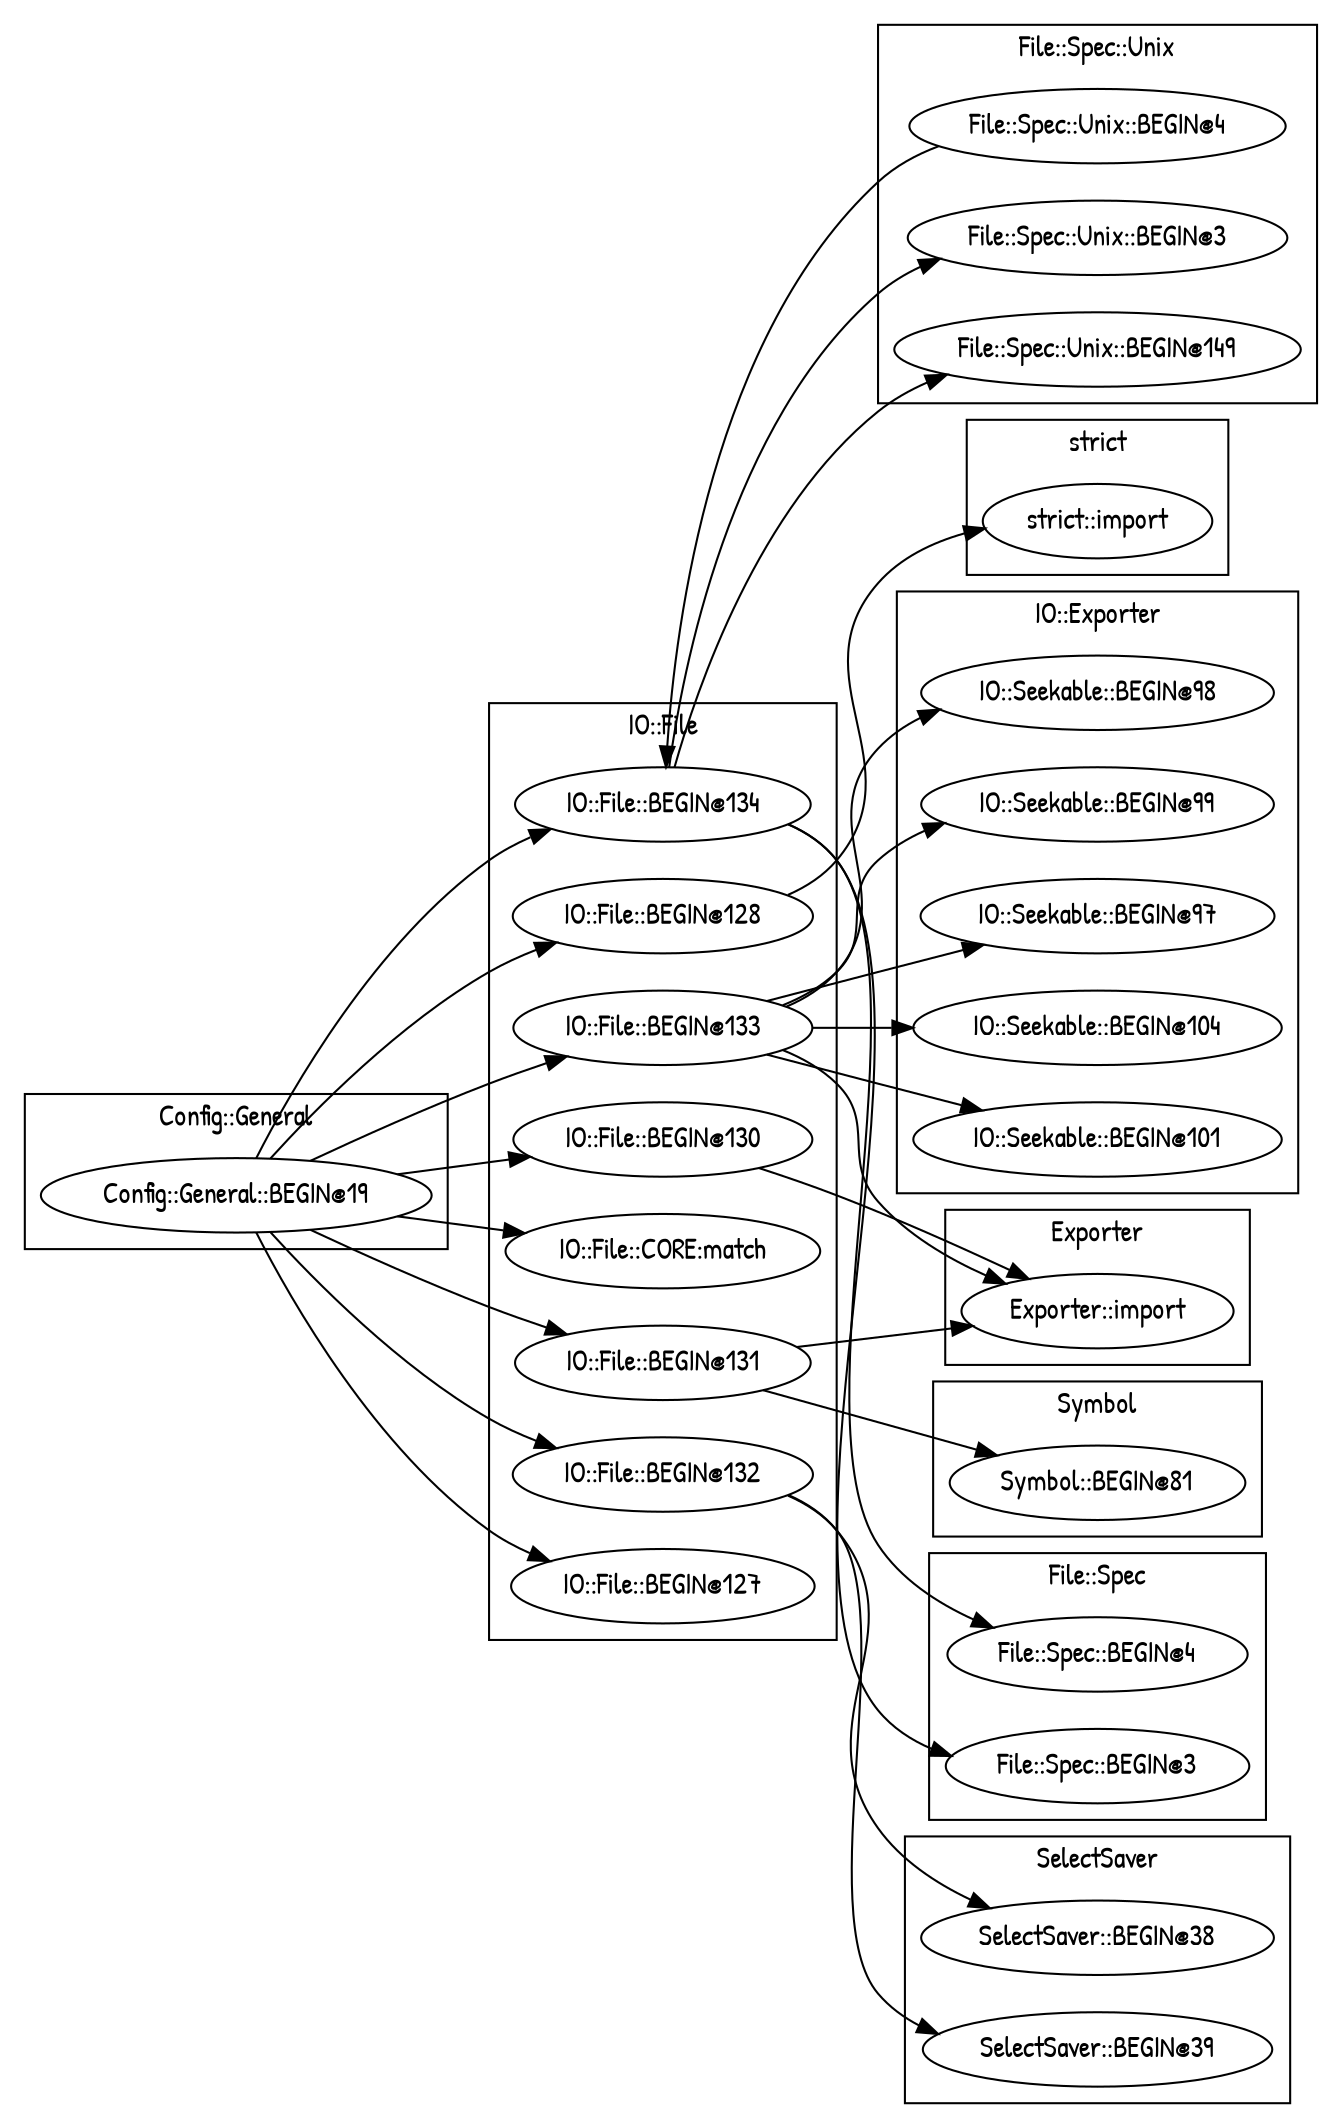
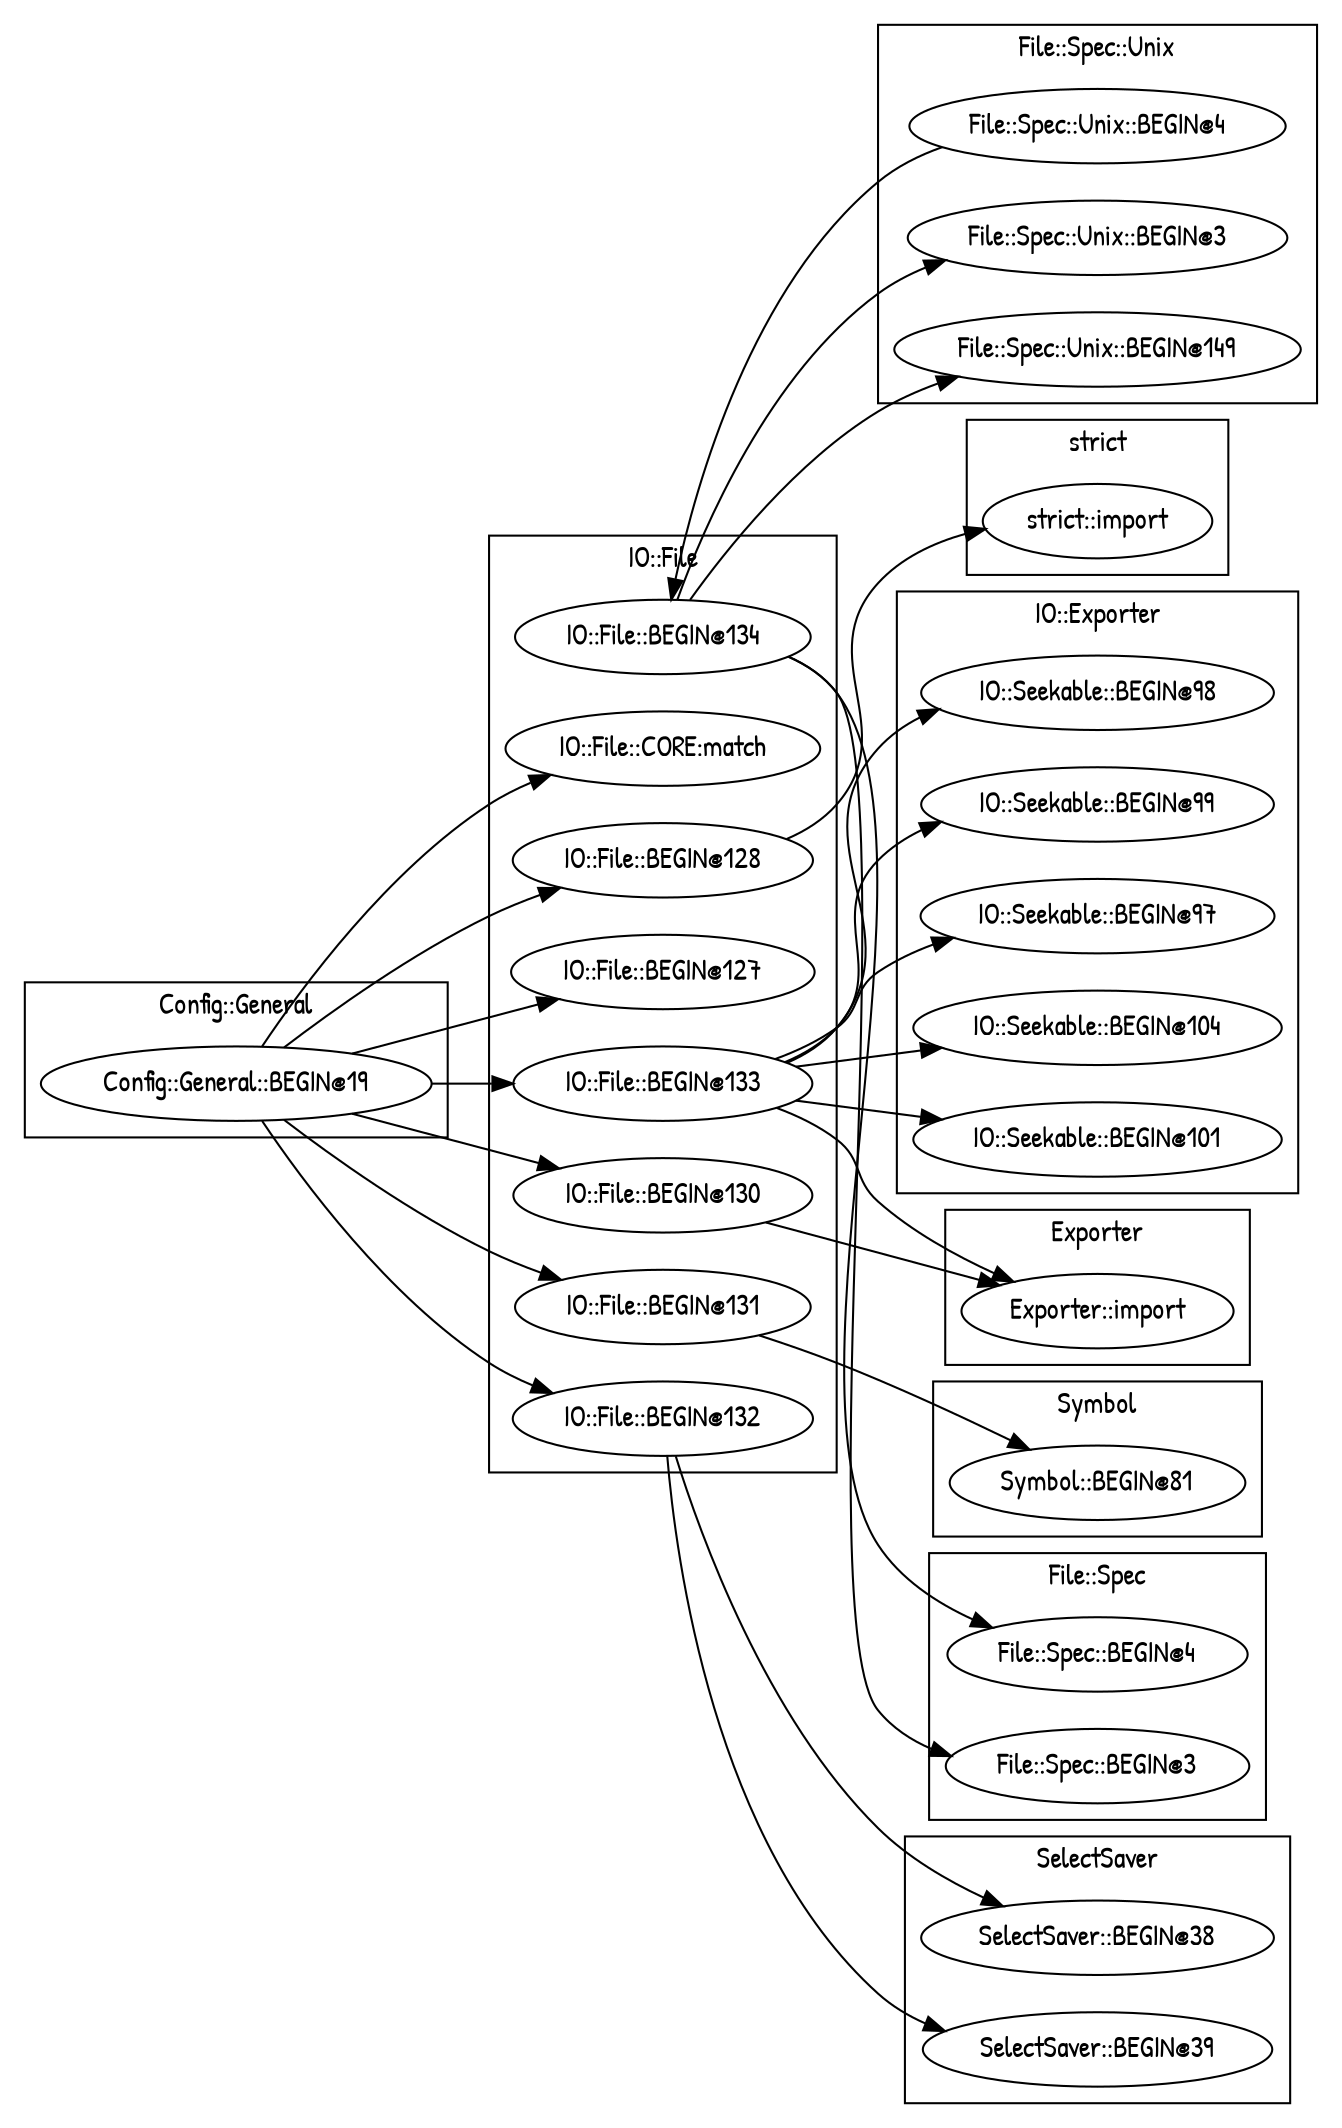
(371, 977) -> none
(874, 1338) -> none
